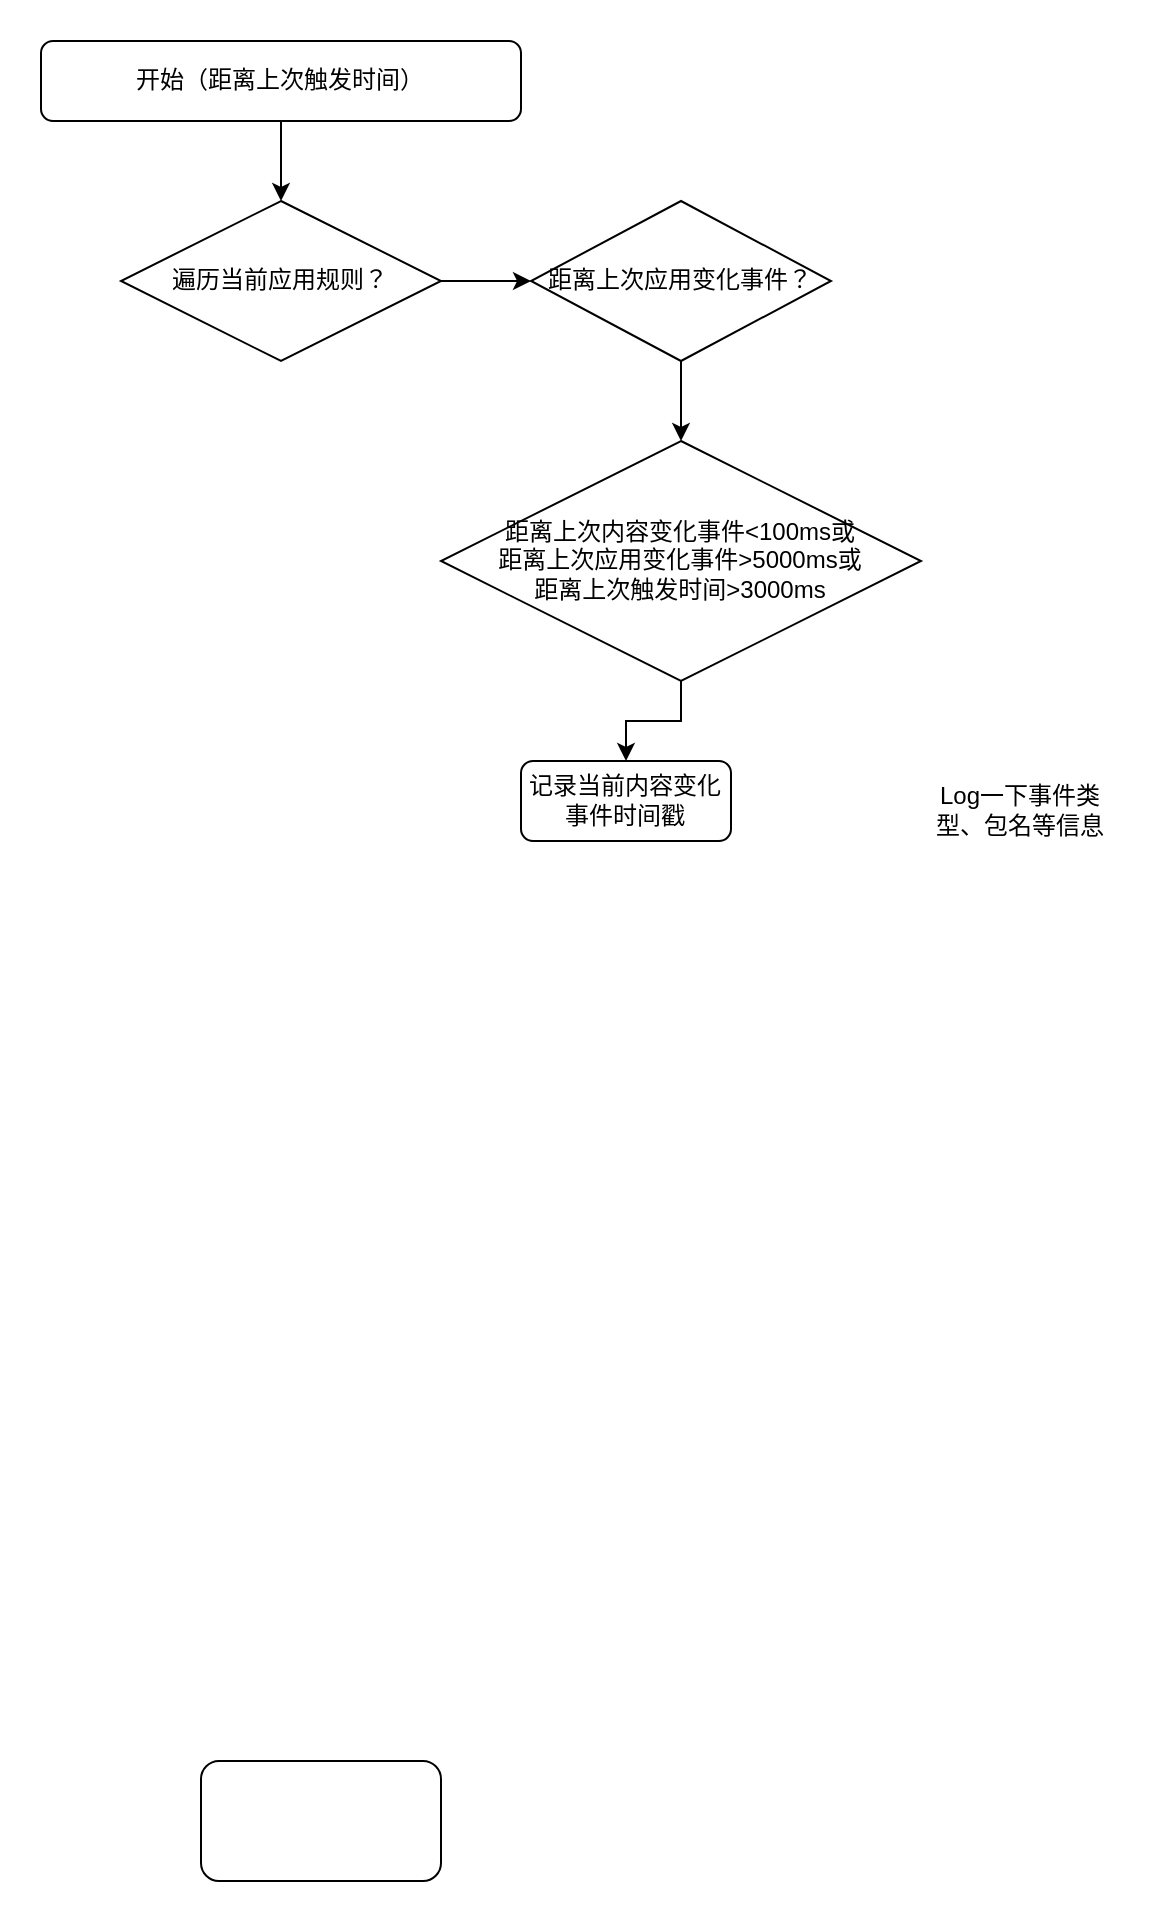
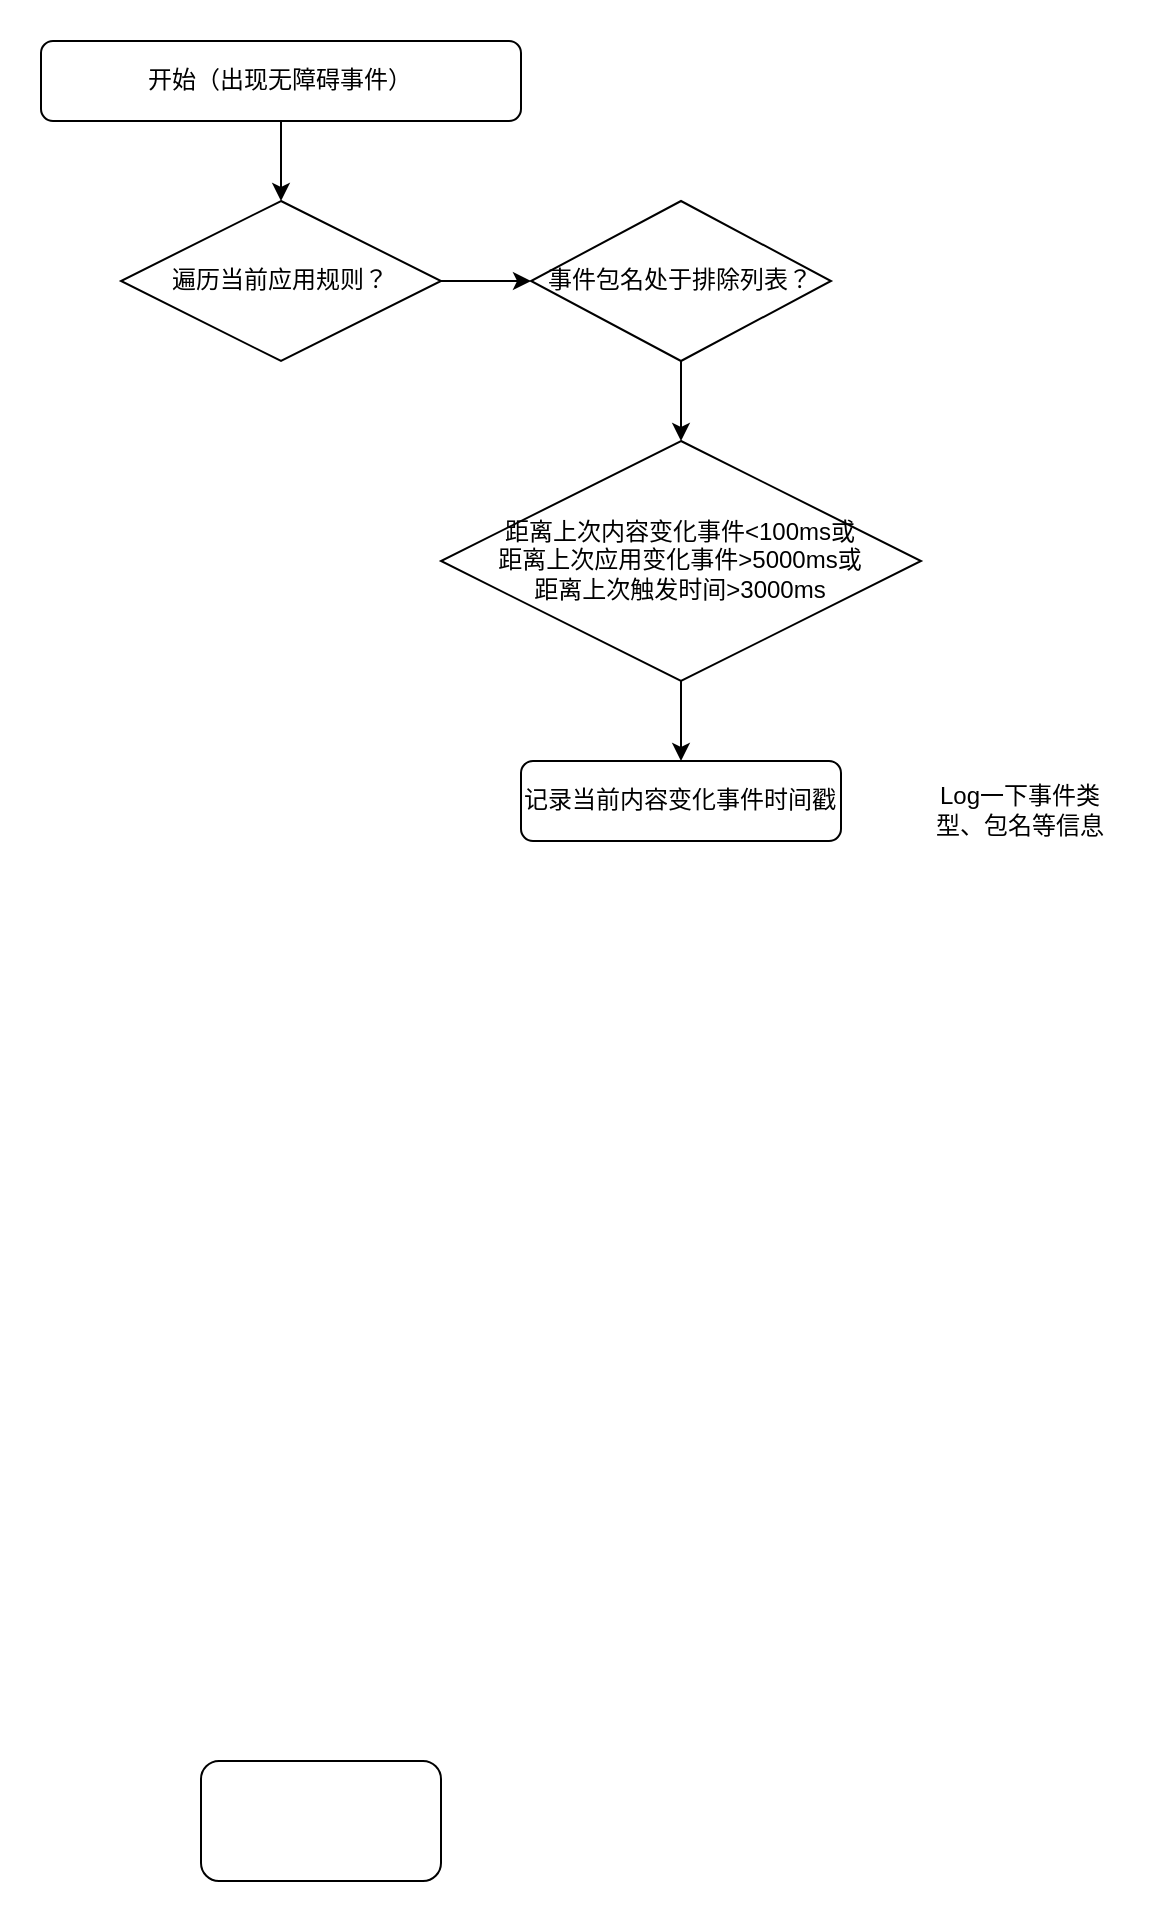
(281, 81) -> (281, 81)
(681, 281) -> (681, 281)
(626, 801) -> (681, 801)
